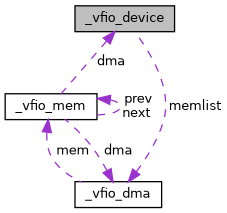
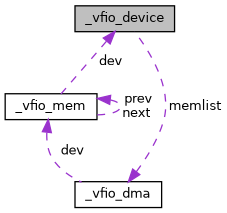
(109, 62) -> (109, 62)
(89, 143) -> none
(71, 151) -> (71, 151)
